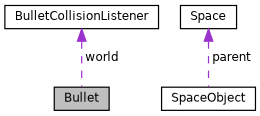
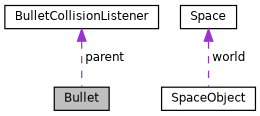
(101, 58) -> (103, 58)
(230, 58) -> (227, 58)
